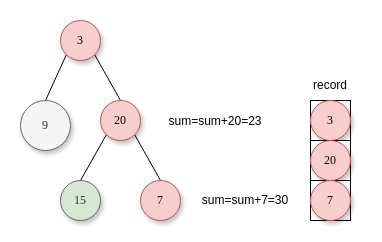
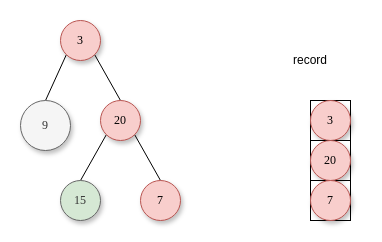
(331, 86) -> (311, 61)
(216, 122) -> none
(246, 201) -> none
